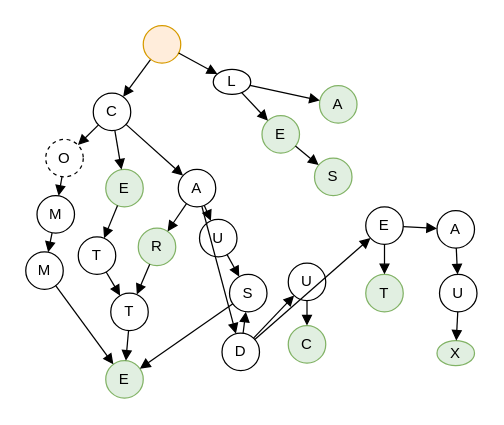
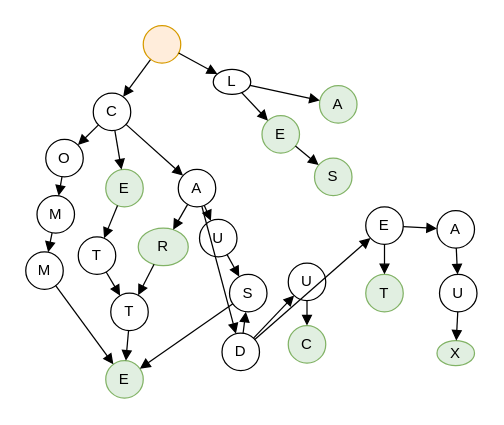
(64, 158) -> (64, 158)
(157, 247) -> (163, 247)
